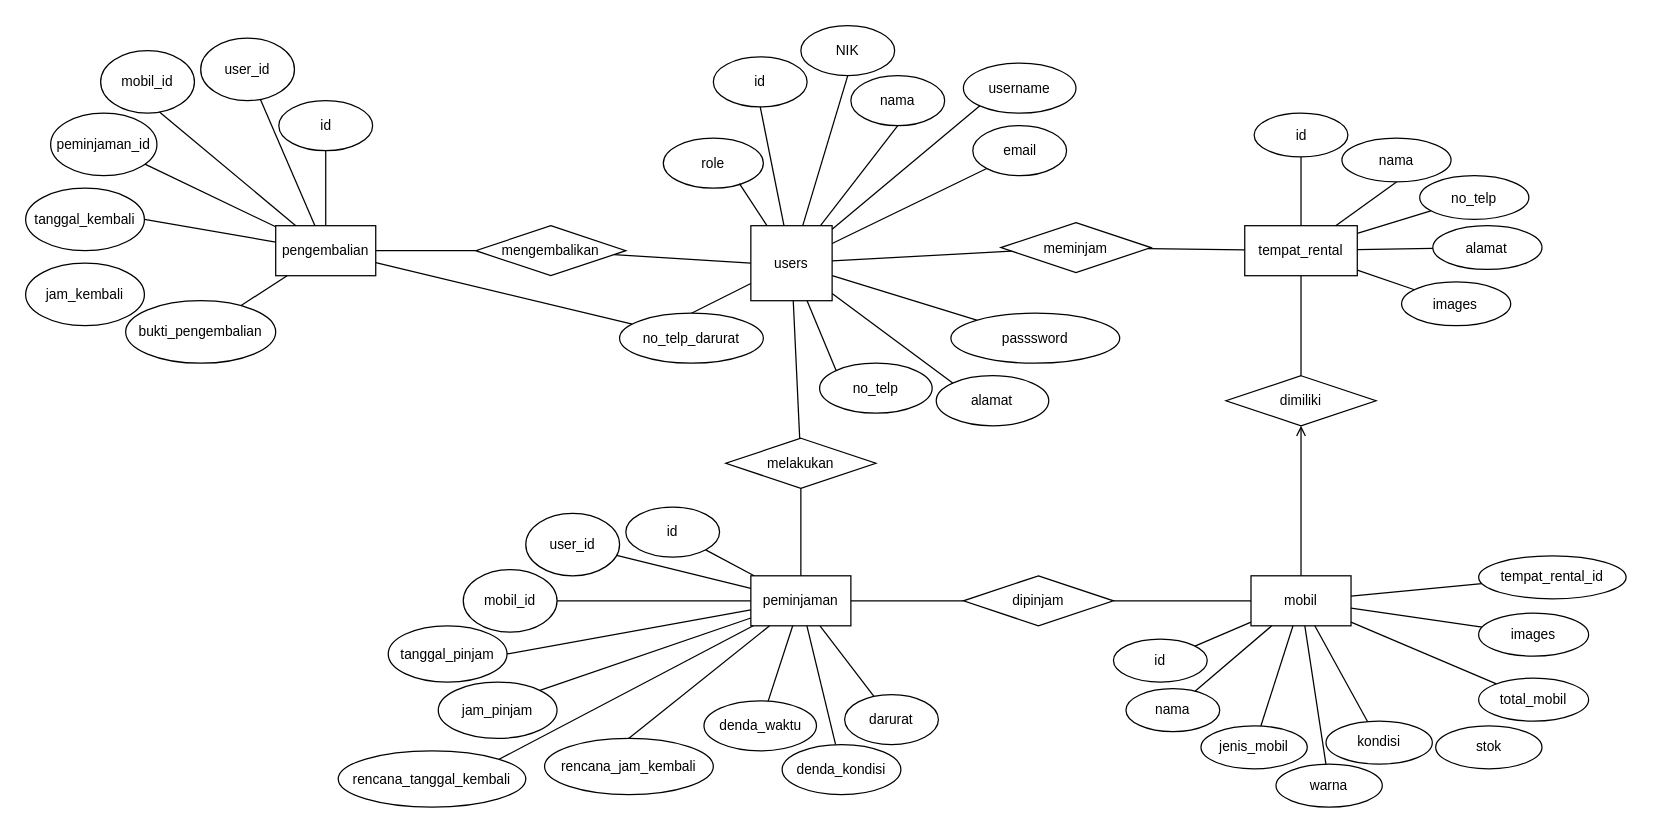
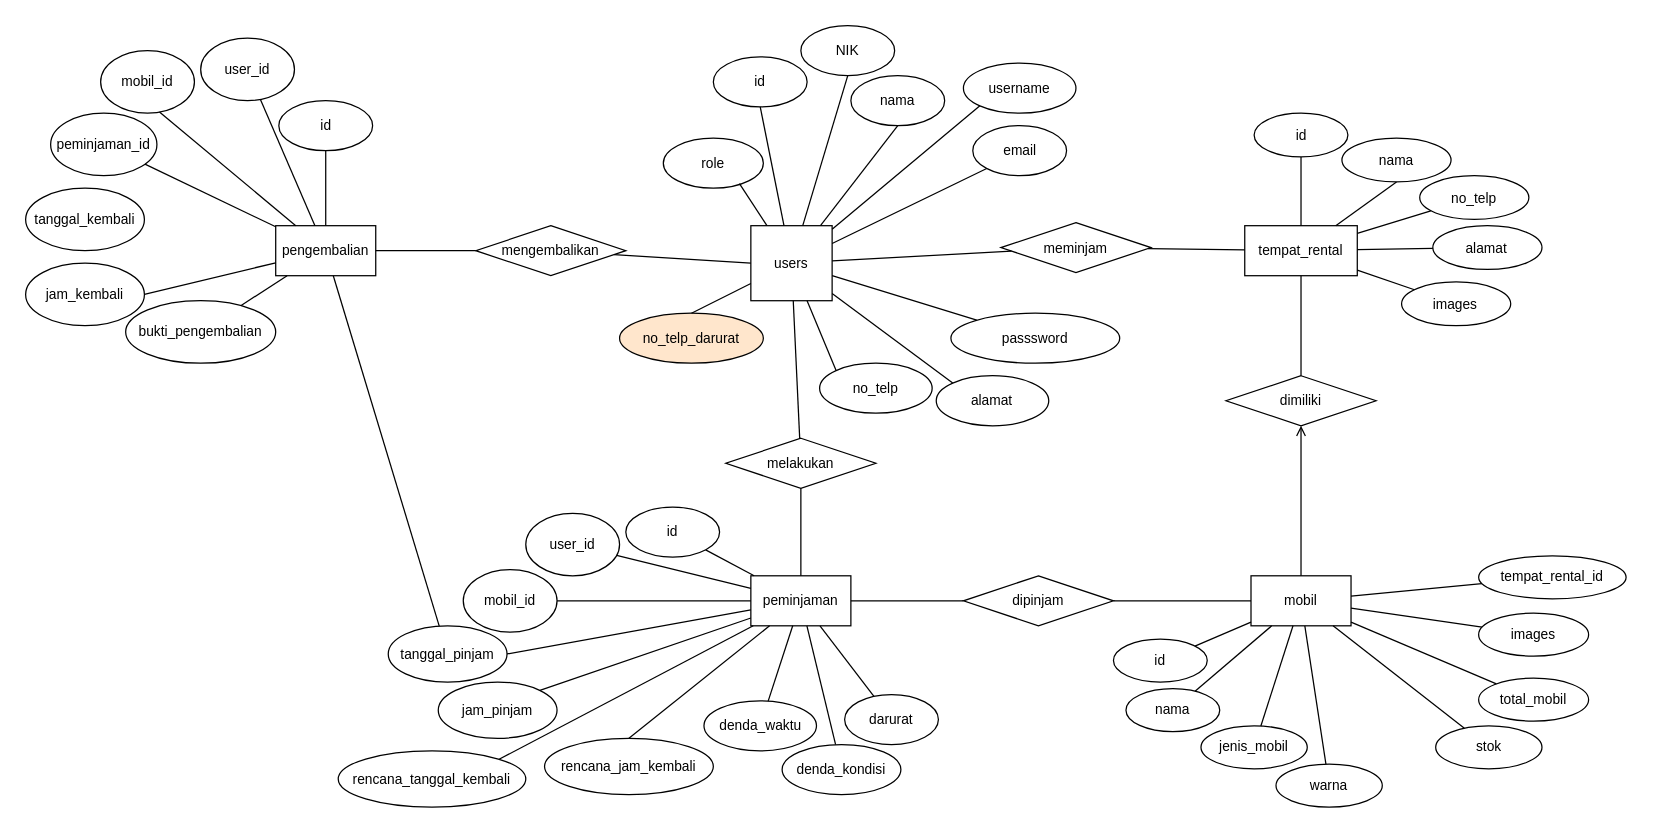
(210, 231) -> (386, 450)
(503, 293) -> (210, 278)
(691, 338) -> (691, 338)
(1341, 673) -> none
none -> (1398, 677)
(1379, 742) -> none
